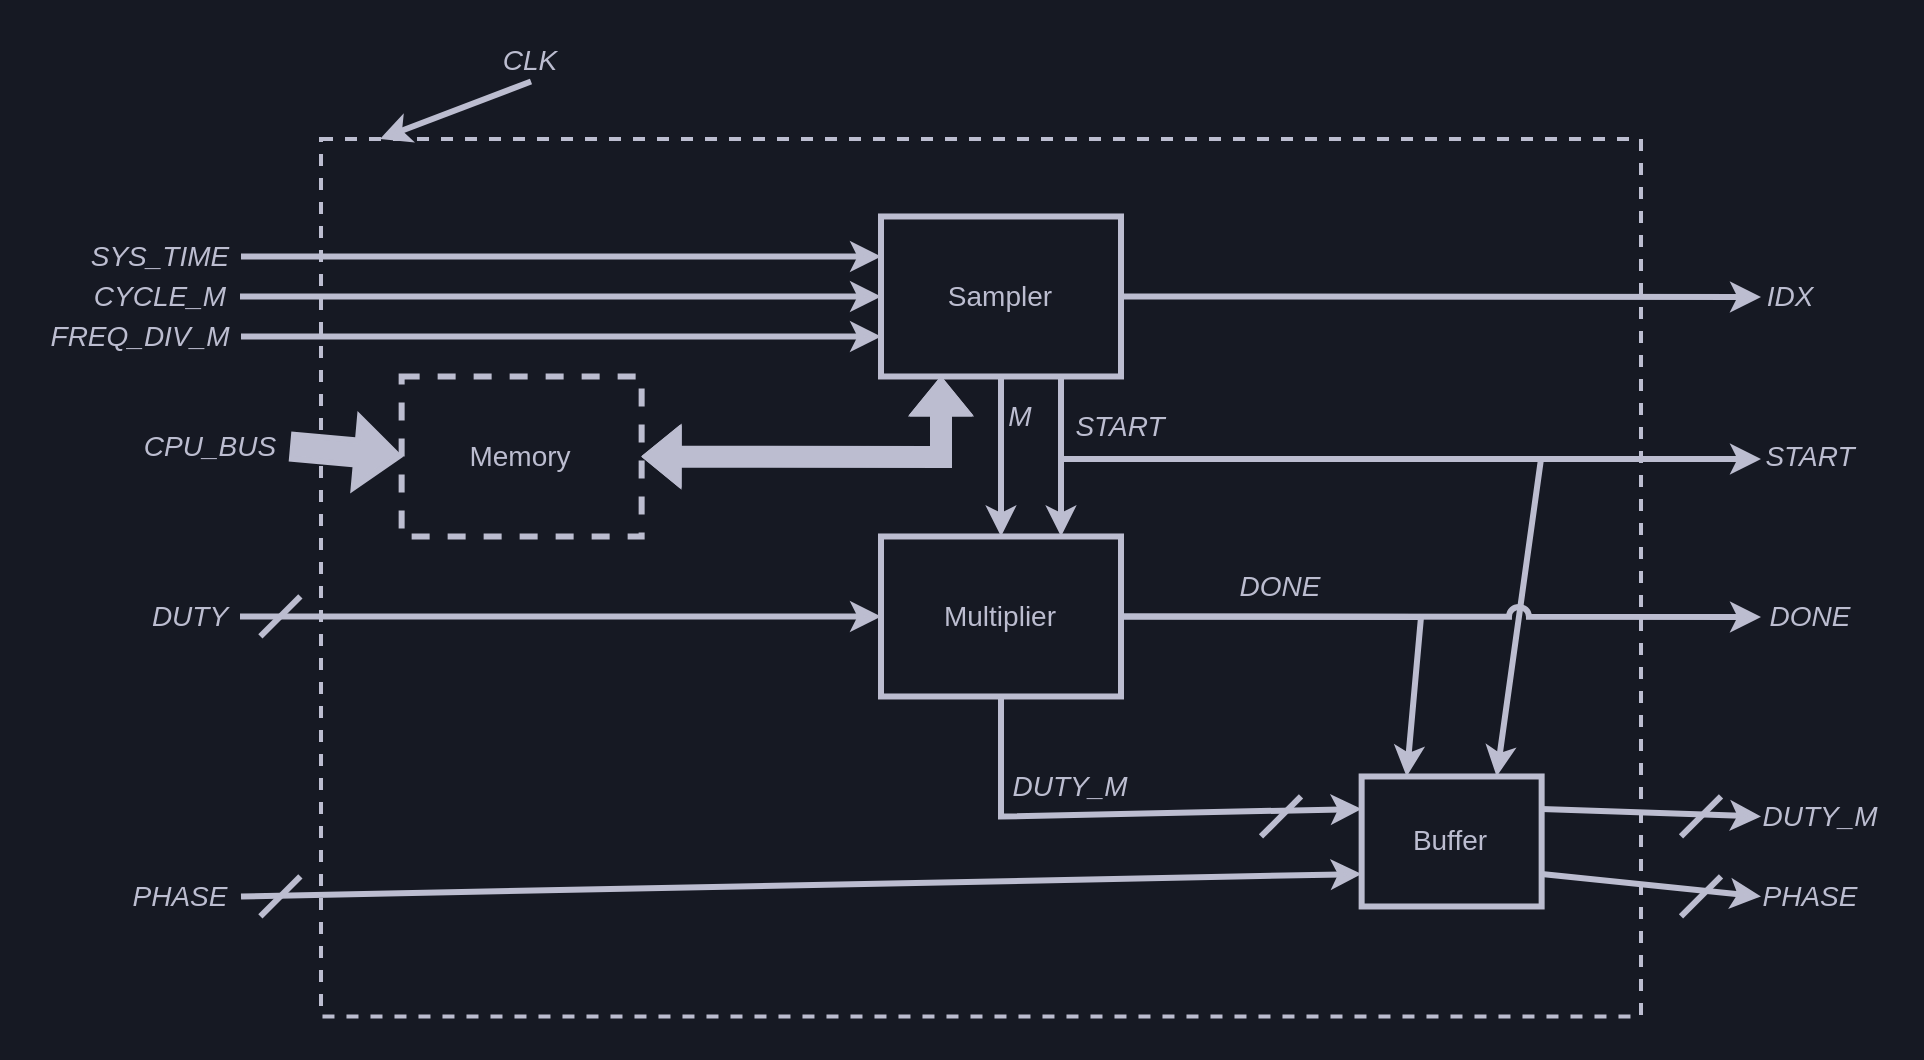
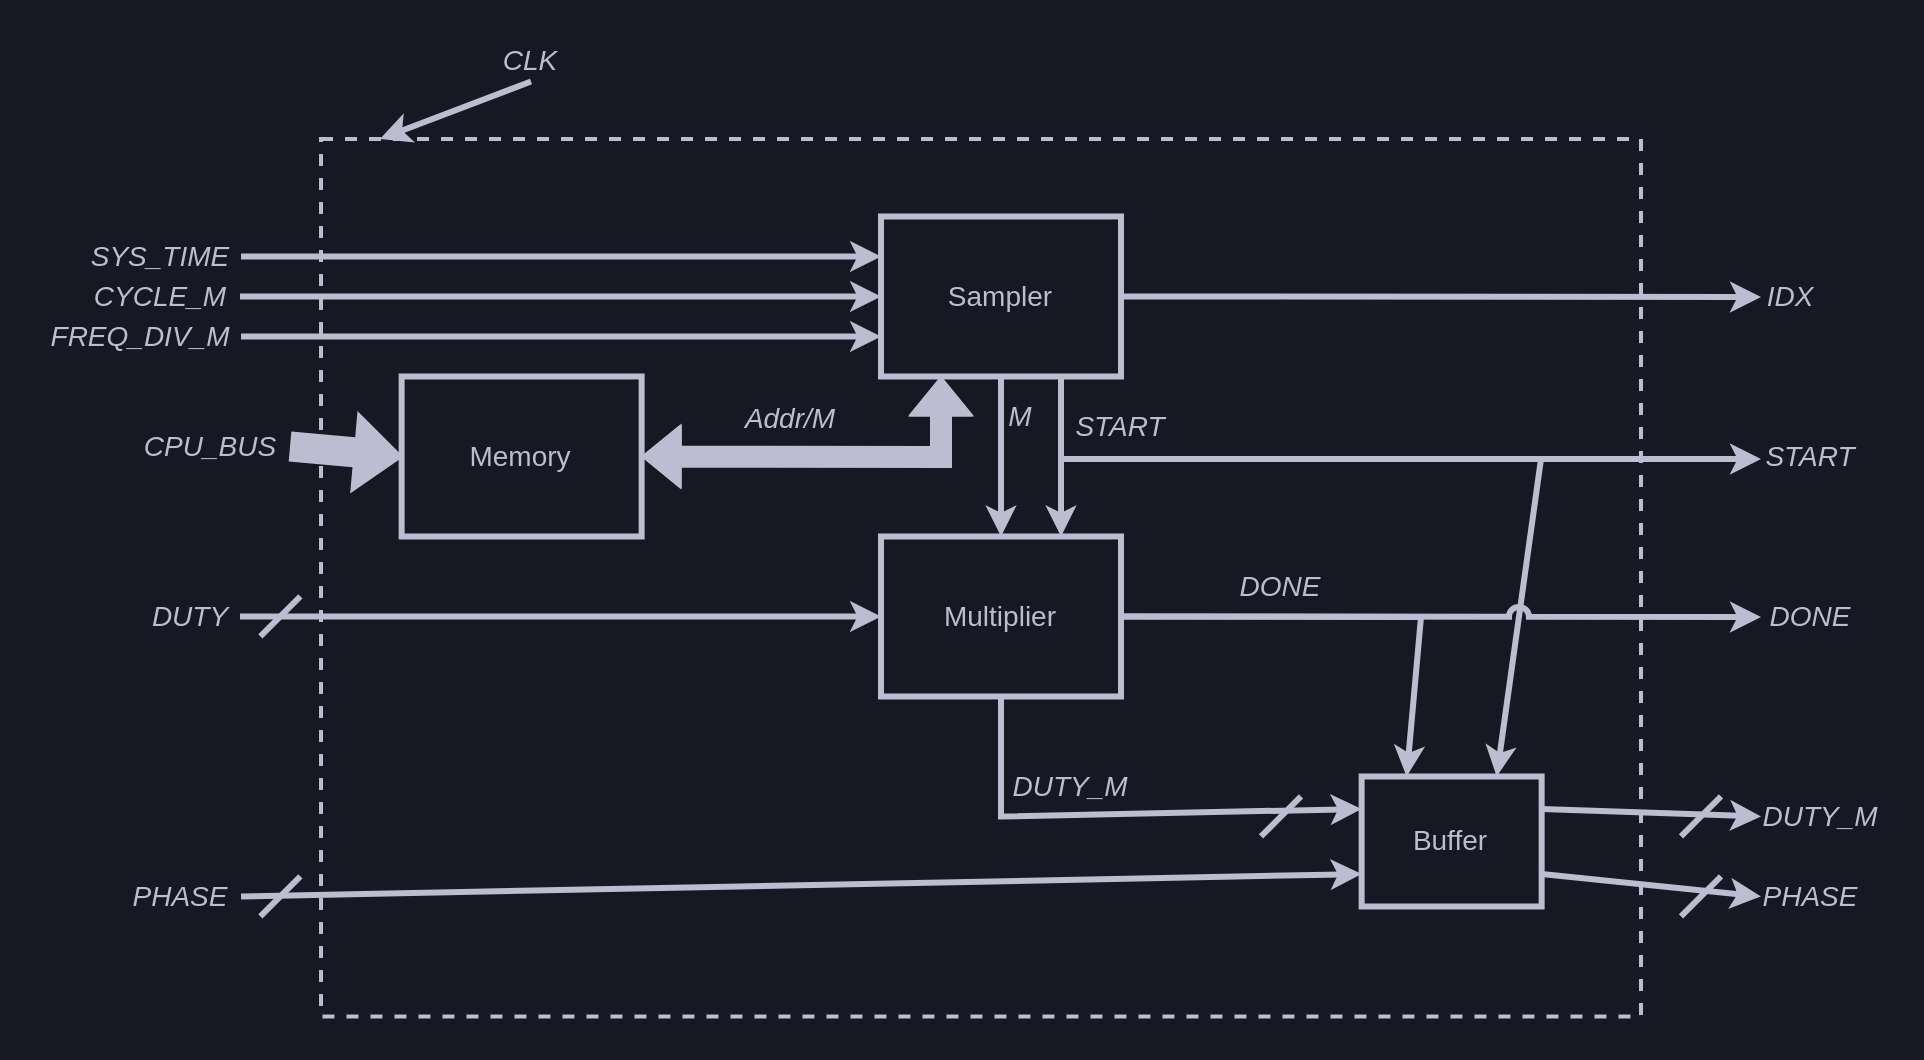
none -> (791, 419)
(522, 456) -> (522, 456)
